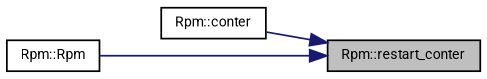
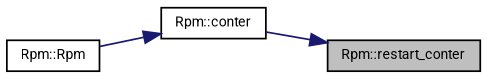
(205, 56) -> (122, 42)
